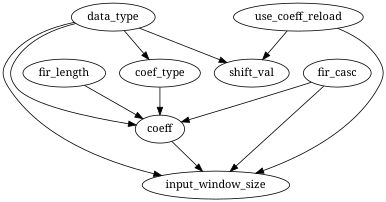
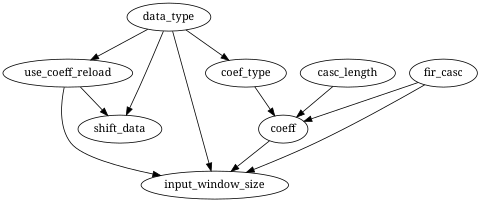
(64, 73) -> (348, 73)
(252, 73) -> (120, 129)
(23, 93) -> (123, 43)
